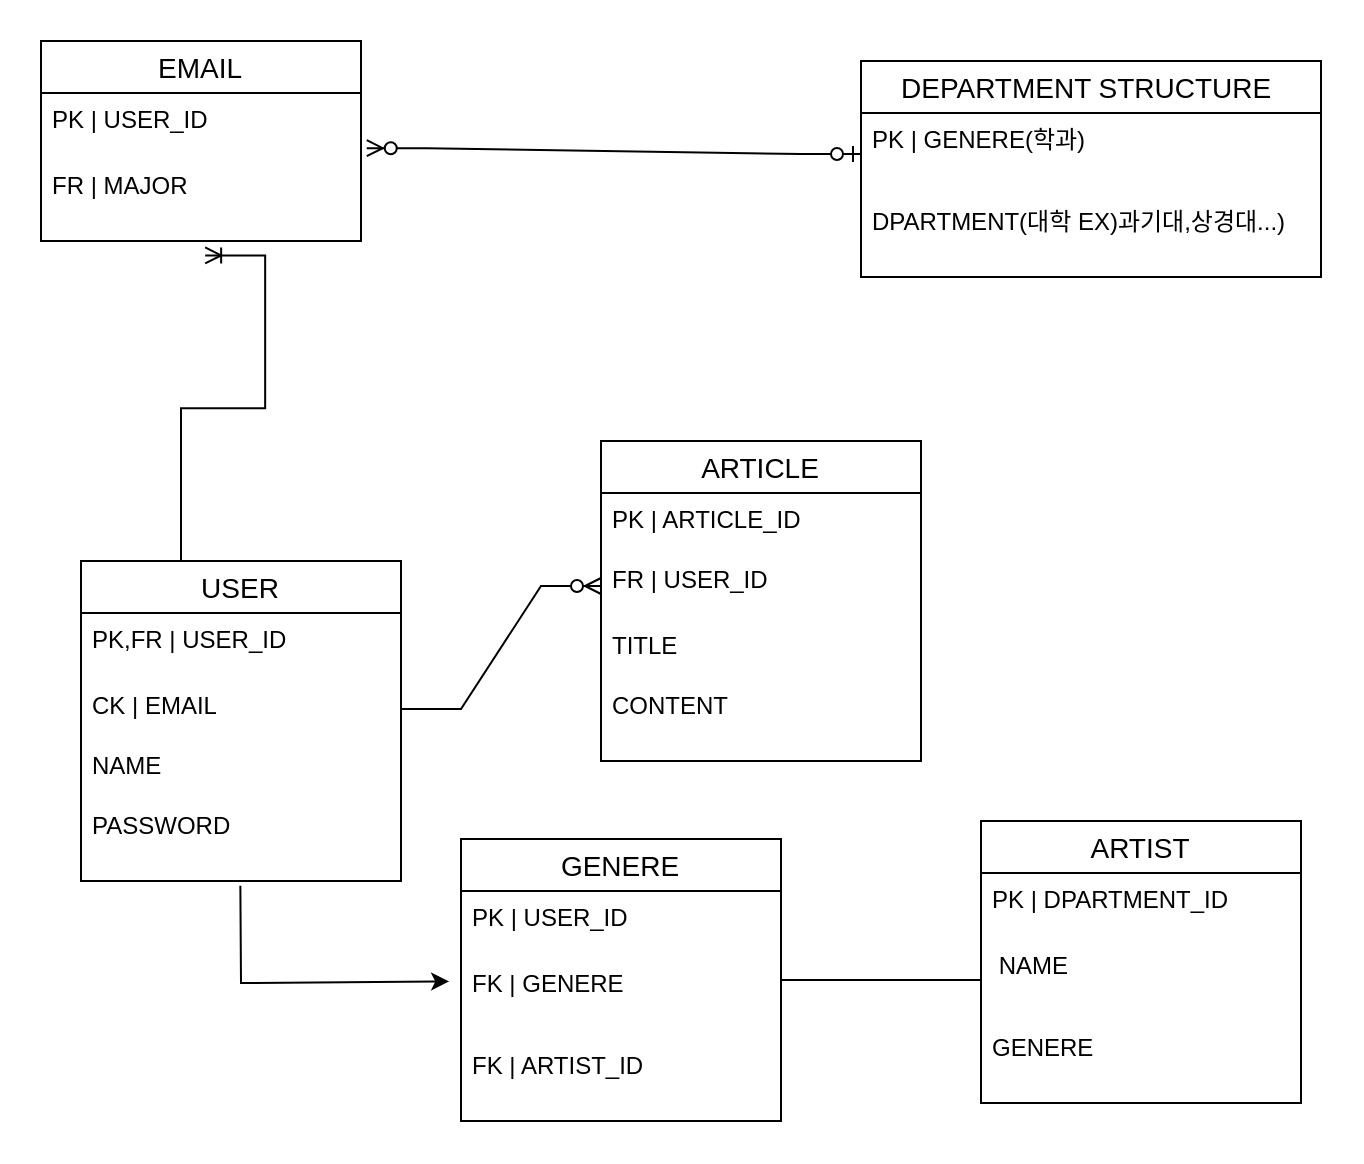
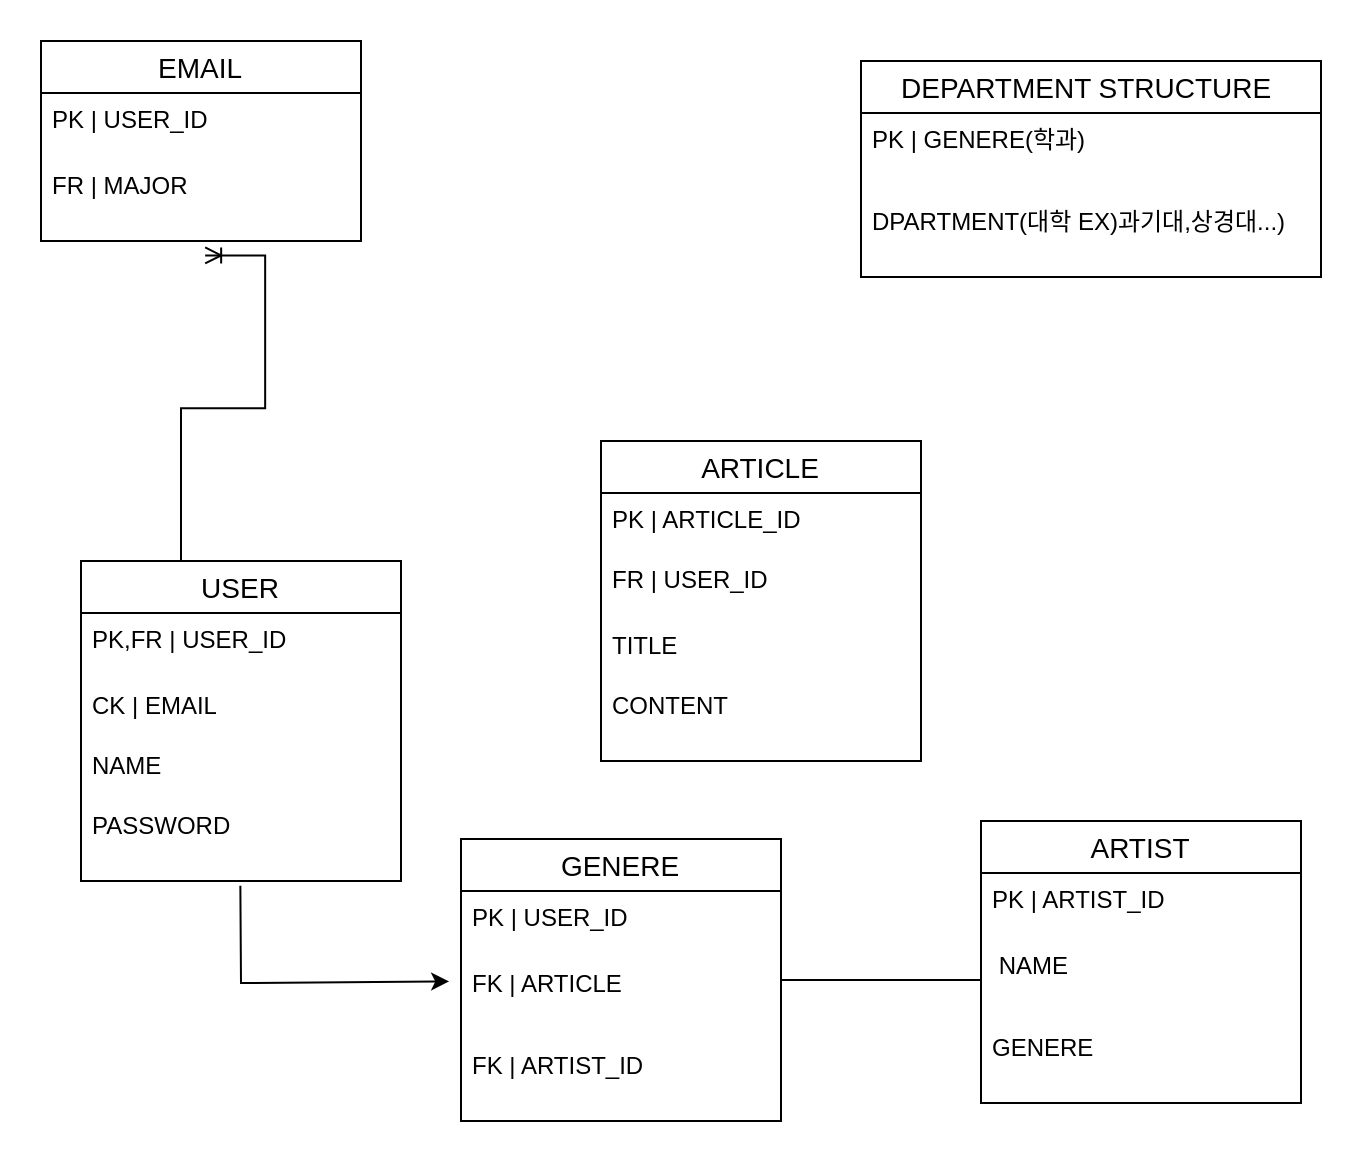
(613, 151) -> none
(501, 648) -> none
(1098, 901) -> (1078, 901)
(538, 985) -> (544, 985)
